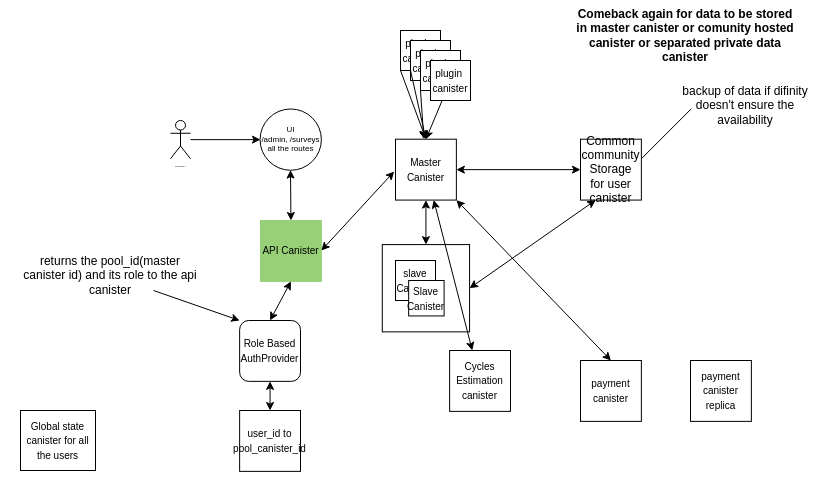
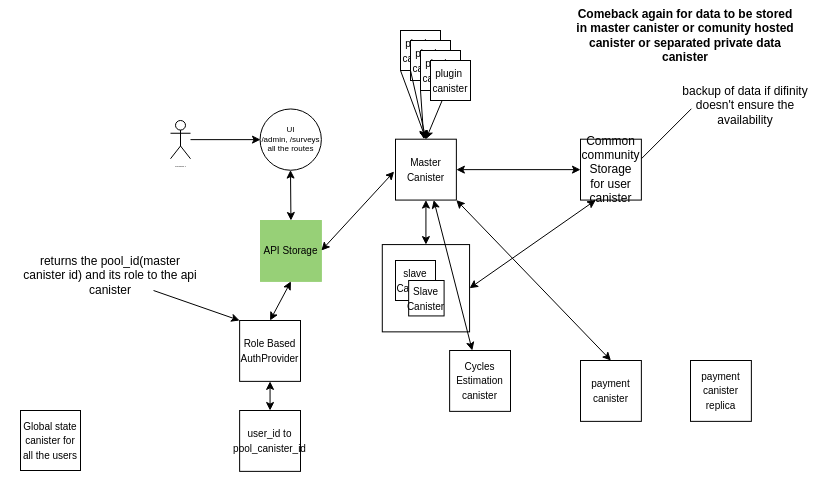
(291, 251) -> (291, 251)
(270, 351) -> (270, 351)
(58, 441) -> (51, 441)
